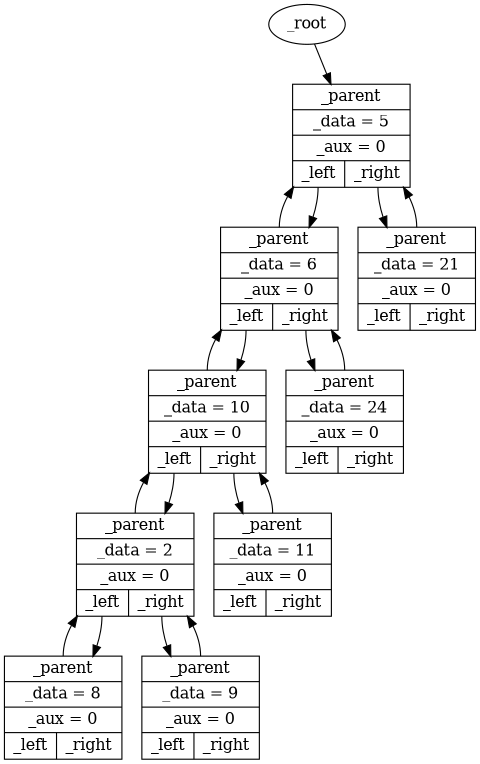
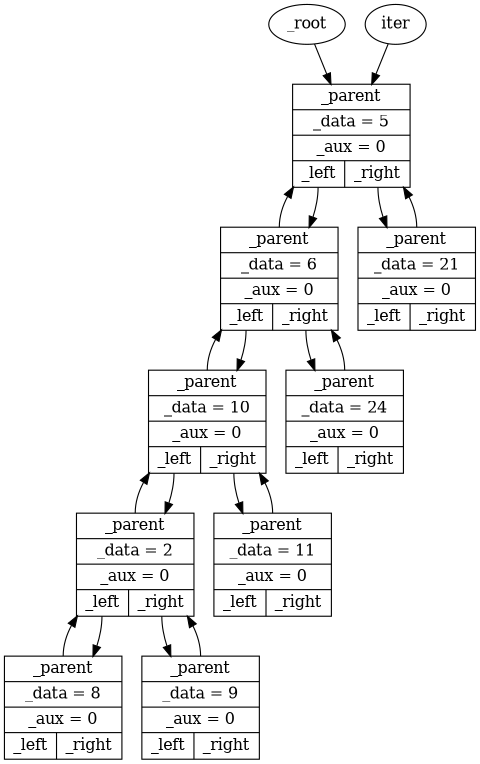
none -> (396, 24)
